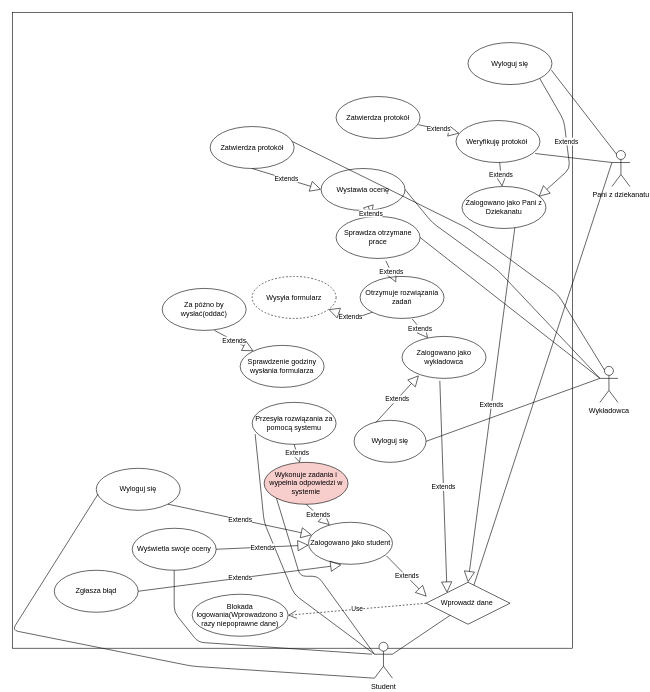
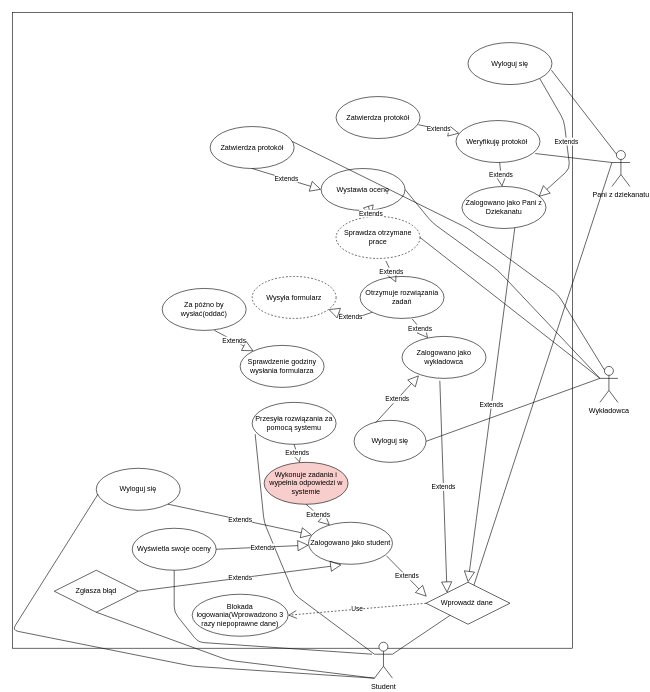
(378, 237) -> (378, 237)
(315, 576) -> none
(96, 591) -> (96, 591)
none -> (220, 657)
